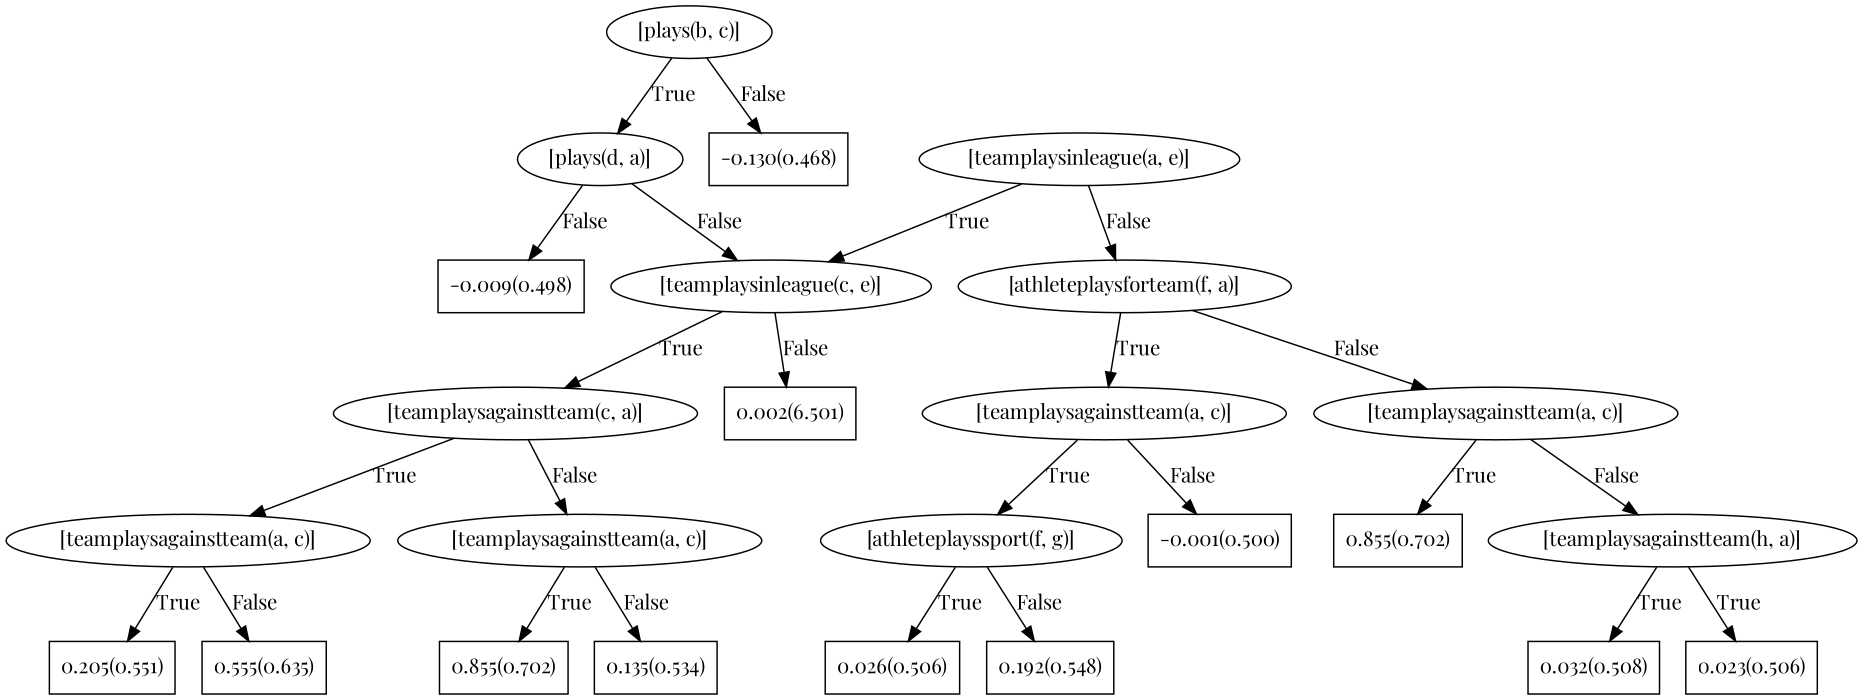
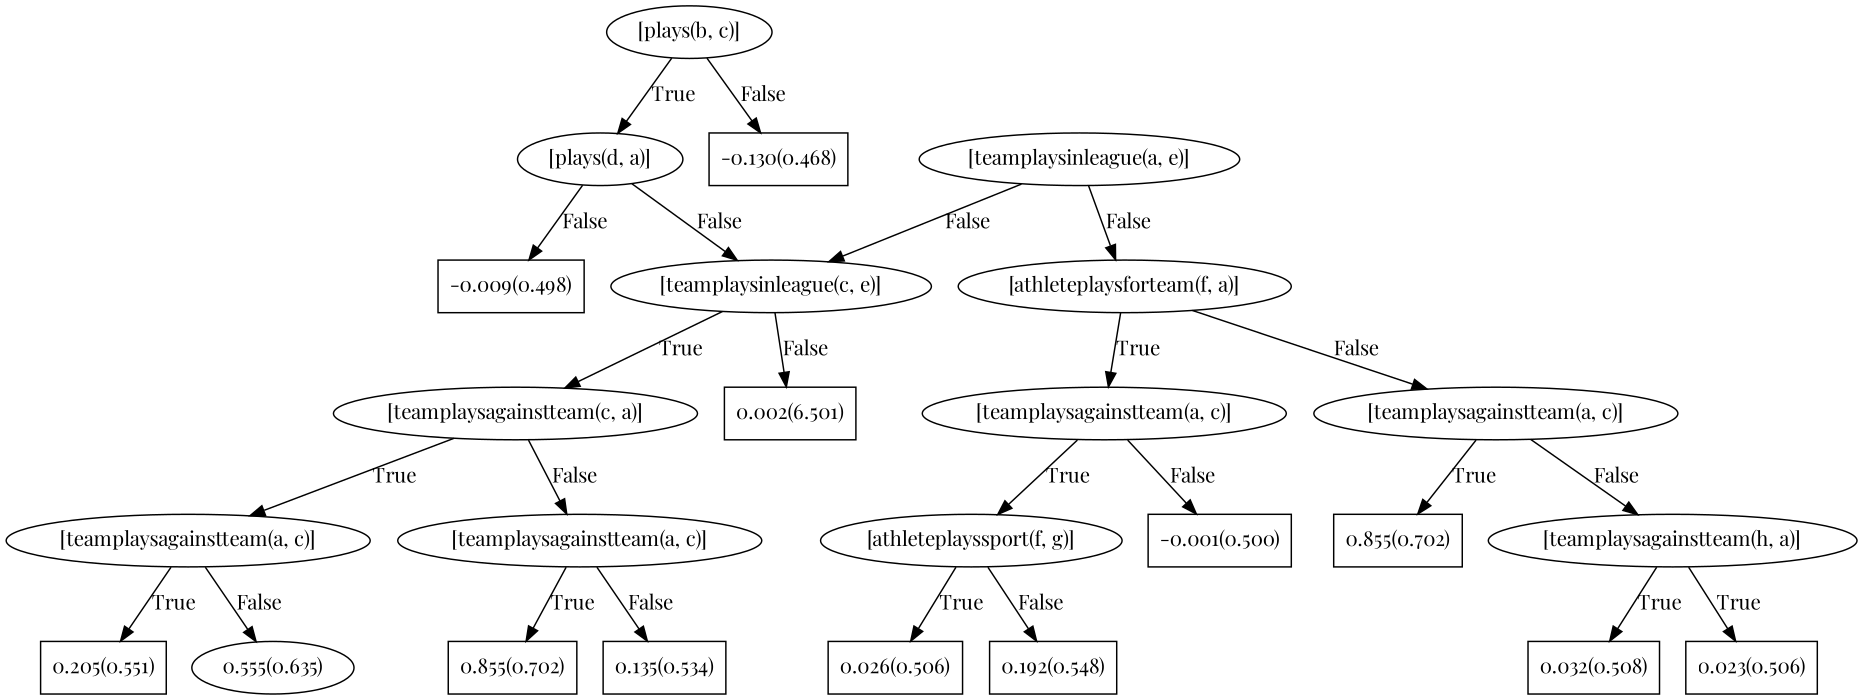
(968, 223) -> (968, 223)
(264, 668) -> (273, 668)
